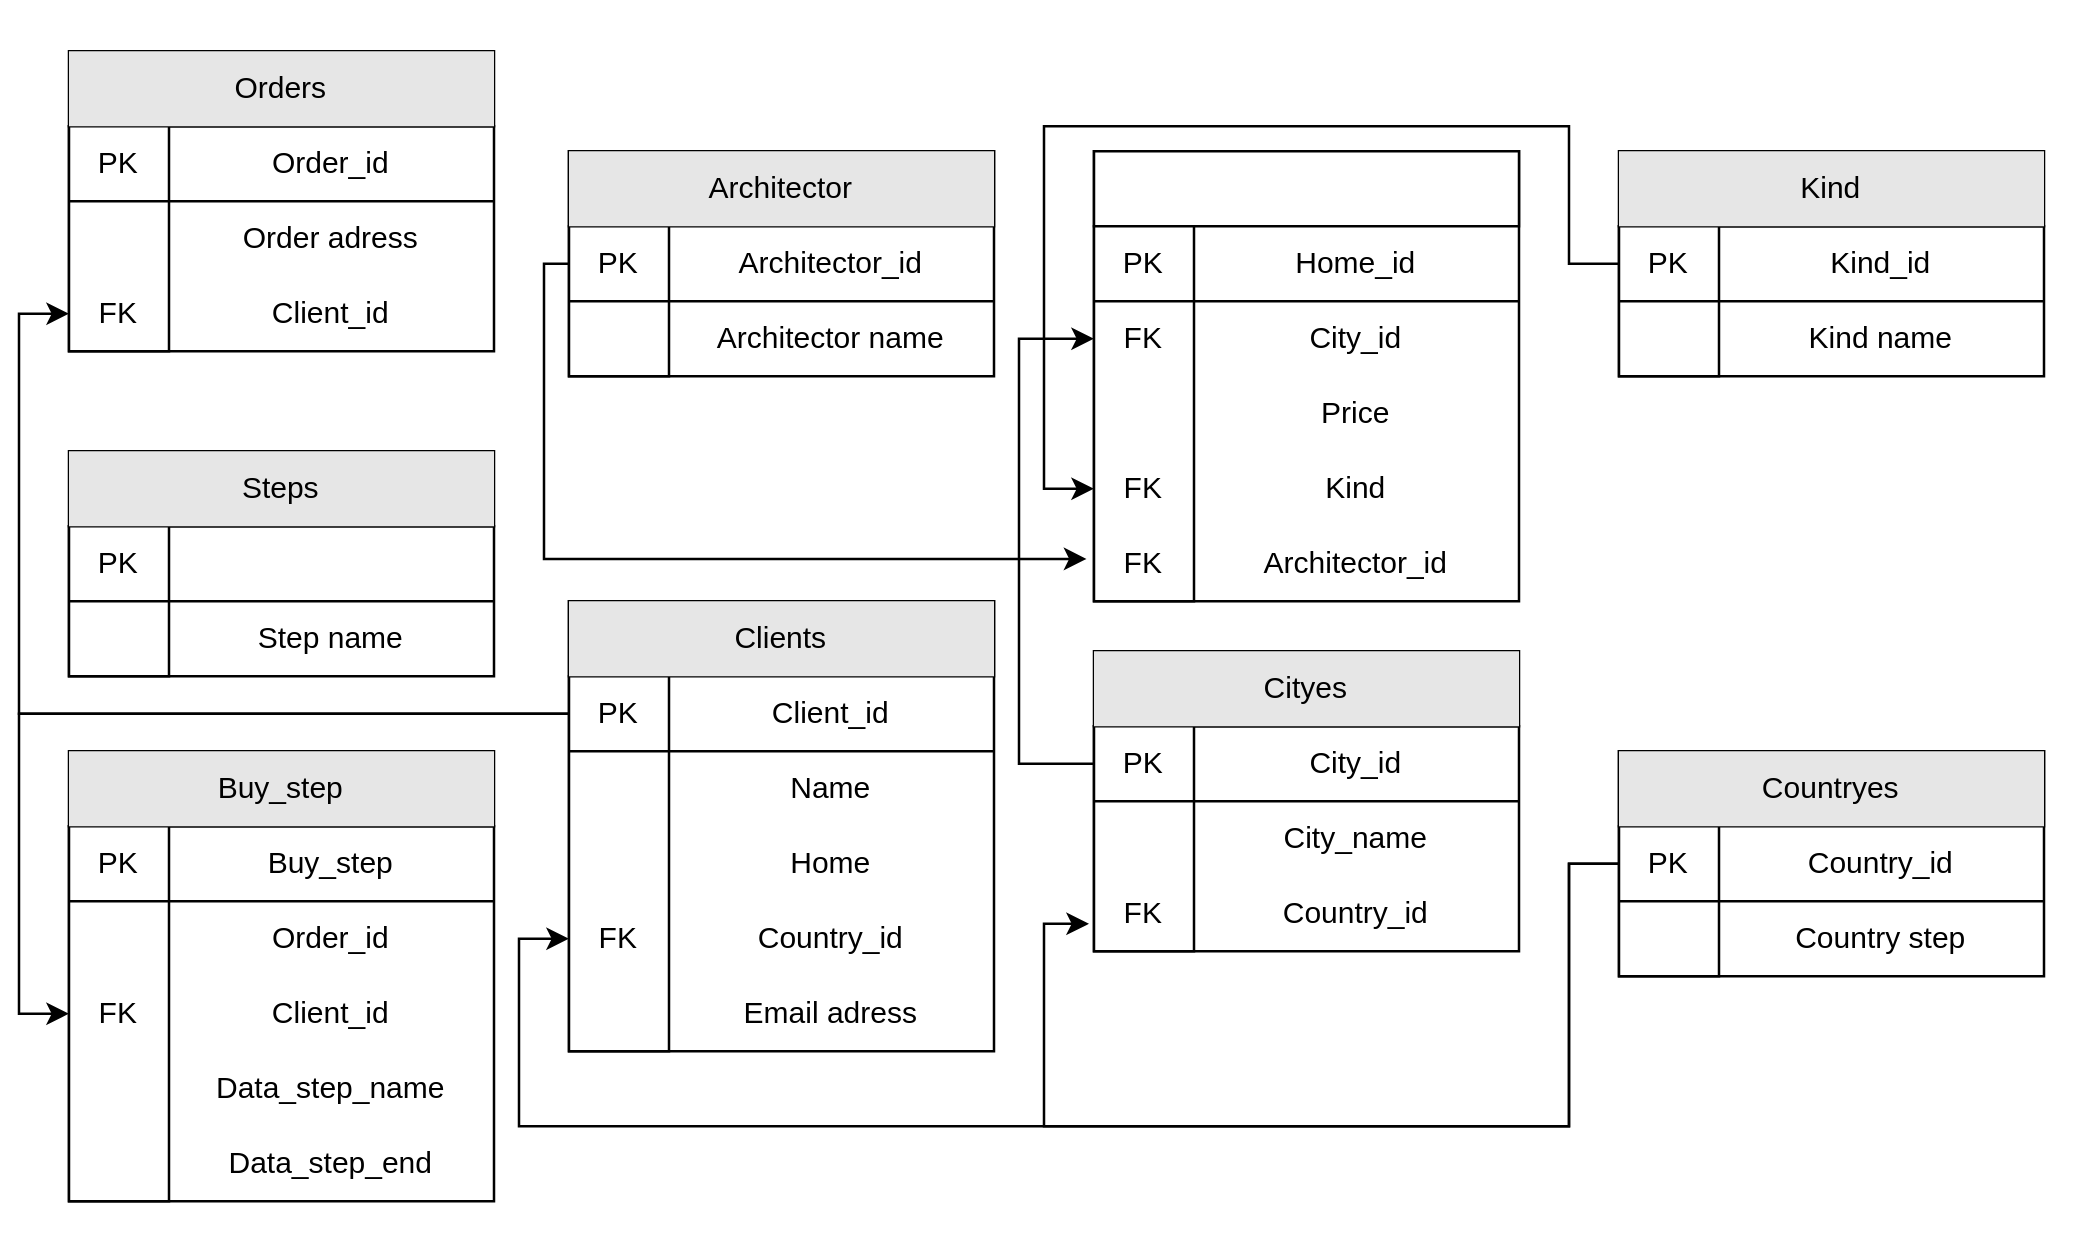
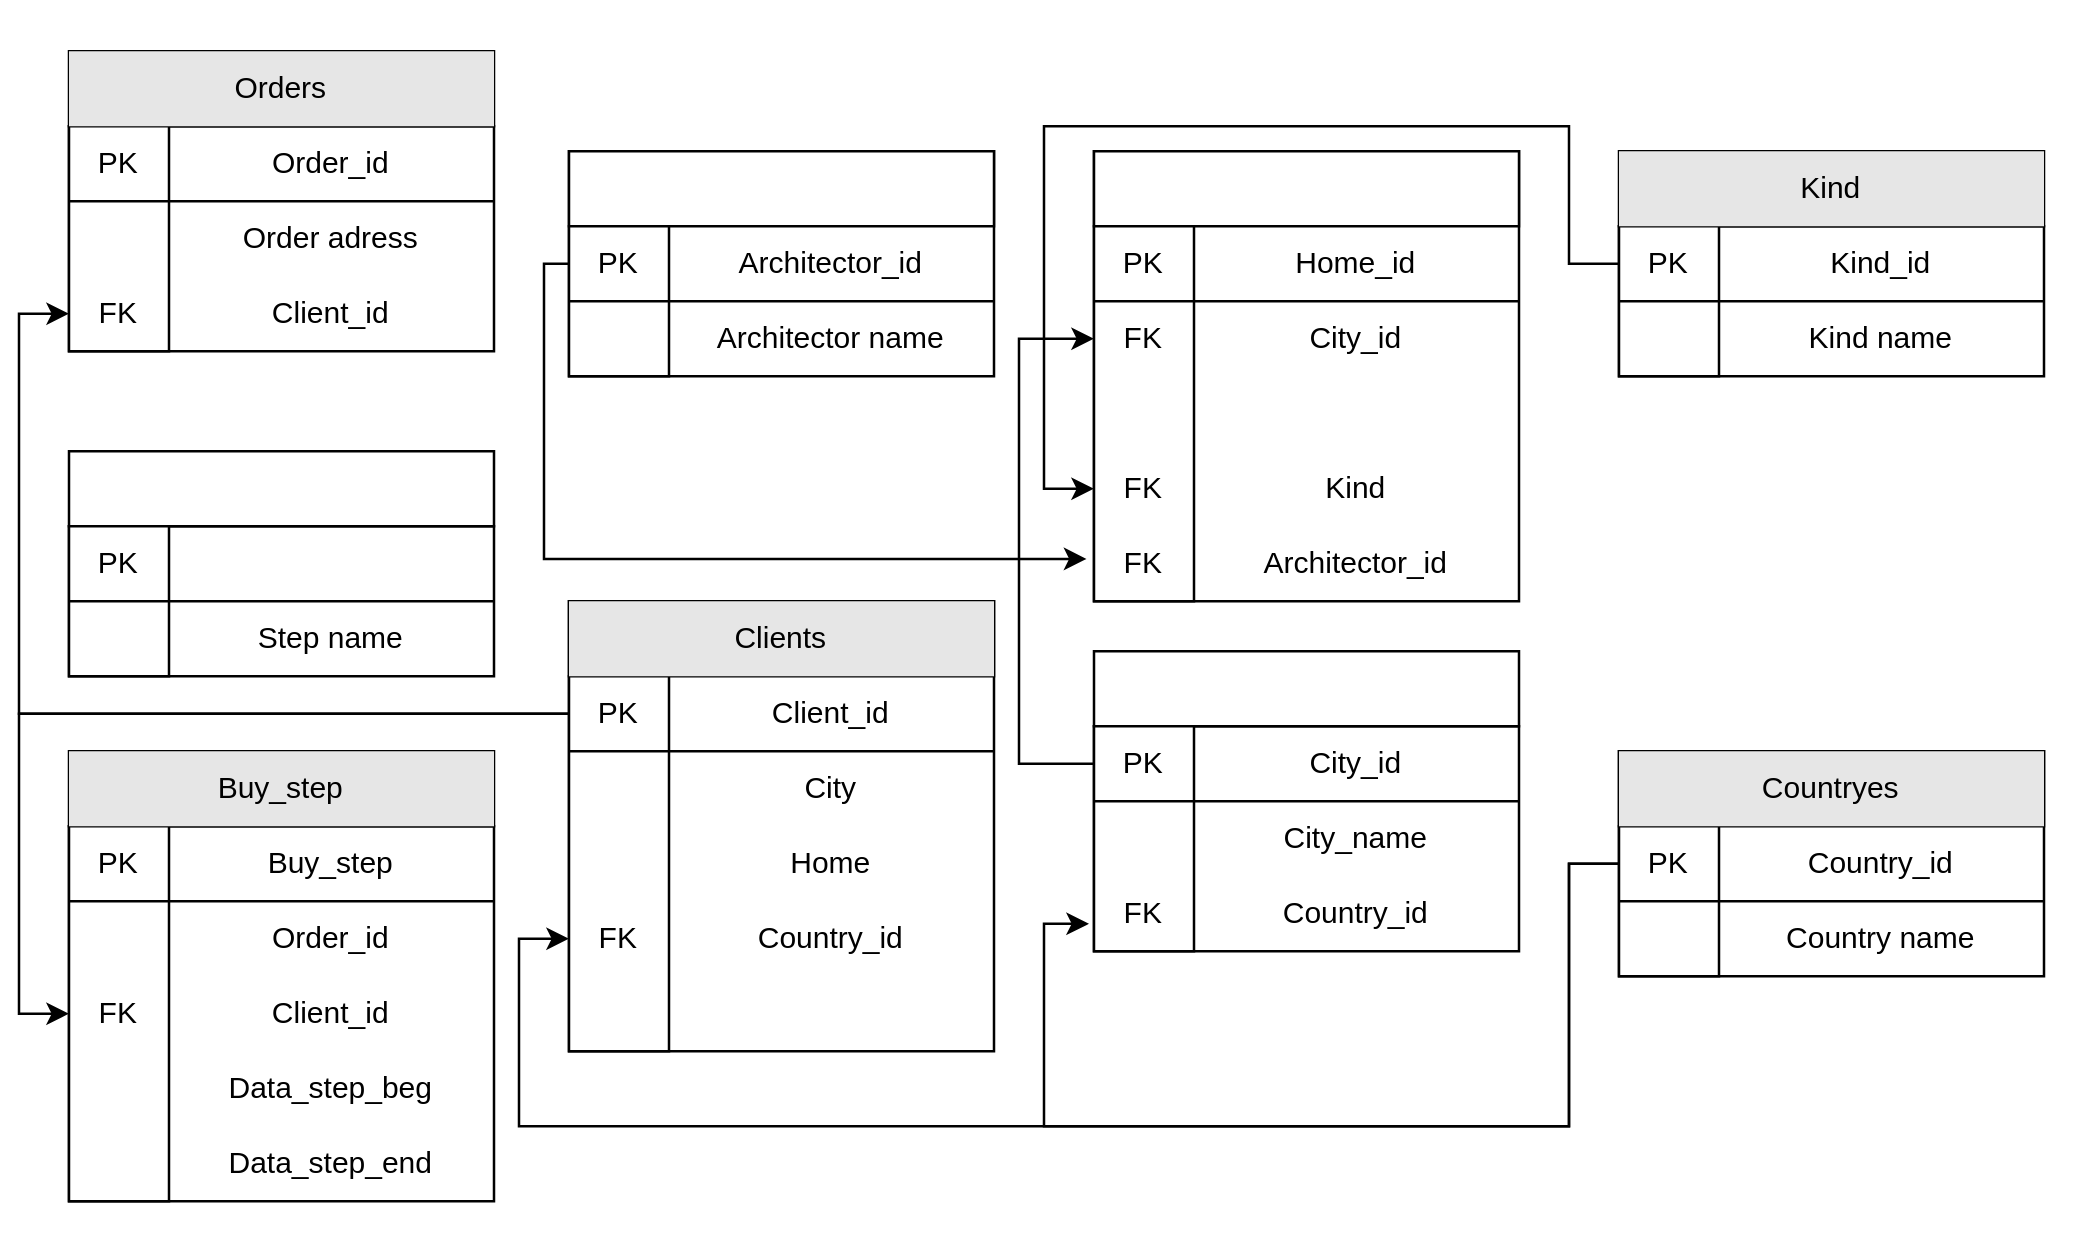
(781, 189) -> none
(1356, 414) -> none
(281, 489) -> none
(1306, 689) -> none
(831, 789) -> (831, 789)
(1881, 939) -> (1881, 939)
(831, 1014) -> none
(331, 1089) -> (331, 1089)
